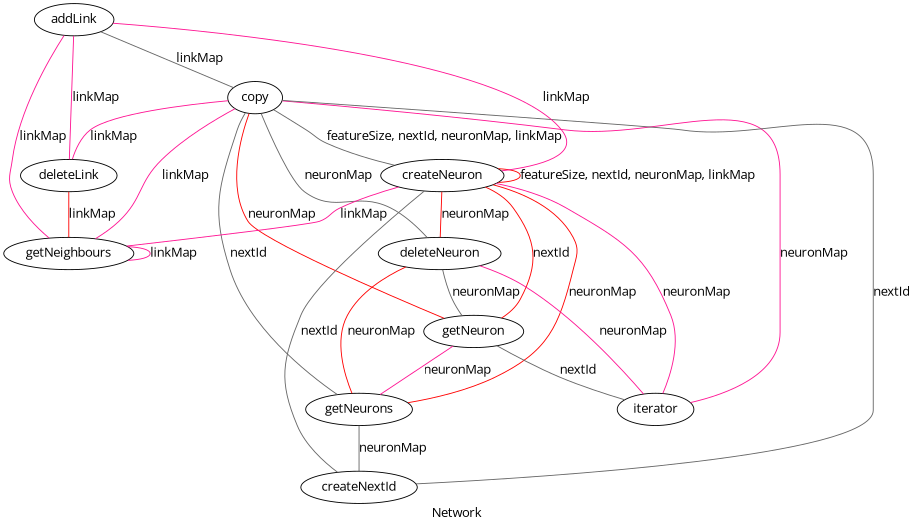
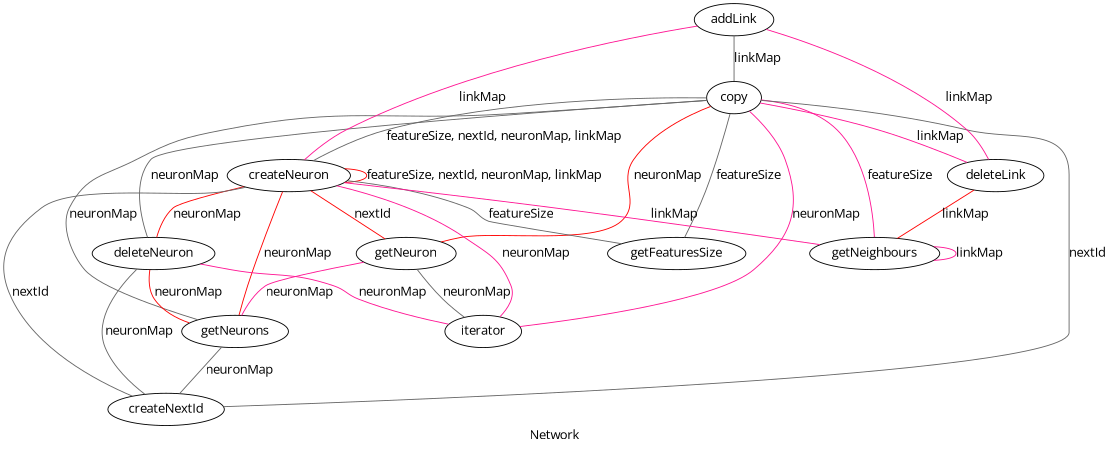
(17, 139) -> none
(185, 176) -> (900, 176)
(248, 254) -> (103, 215)
none -> (677, 254)
(450, 294) -> (102, 334)
(578, 370) -> (477, 292)
